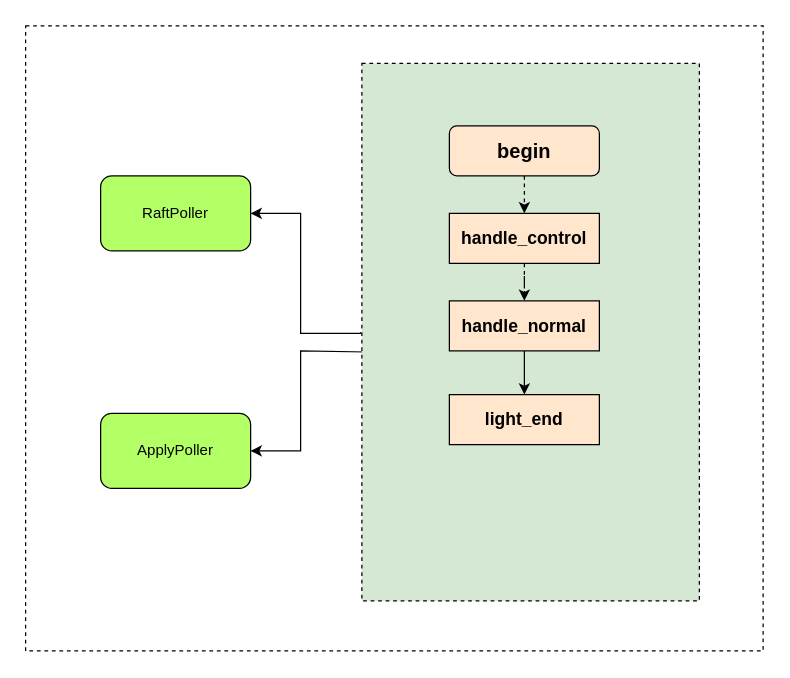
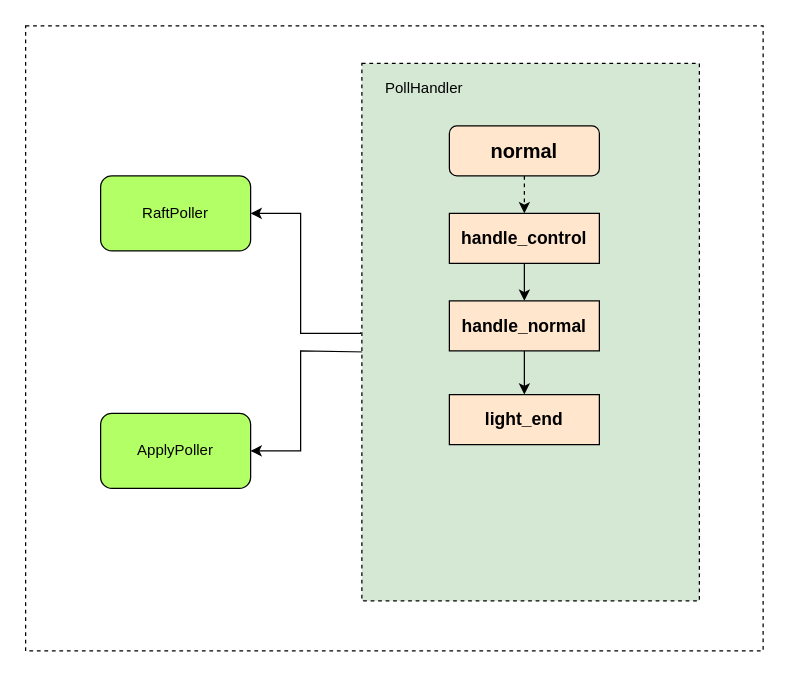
none -> (424, 88)
(524, 151) -> (524, 151)
(524, 271) -> (524, 271)
